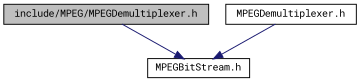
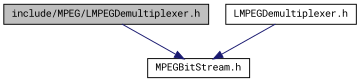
(106, 14) -> (106, 14)
(291, 14) -> (291, 14)
